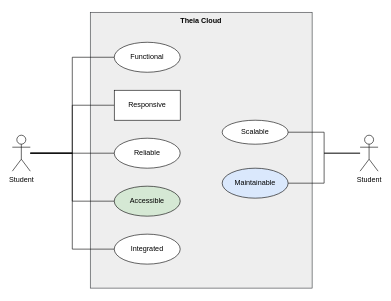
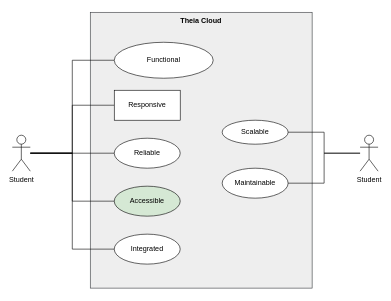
(147, 57) -> (164, 60)
(255, 183) -> (255, 183)
